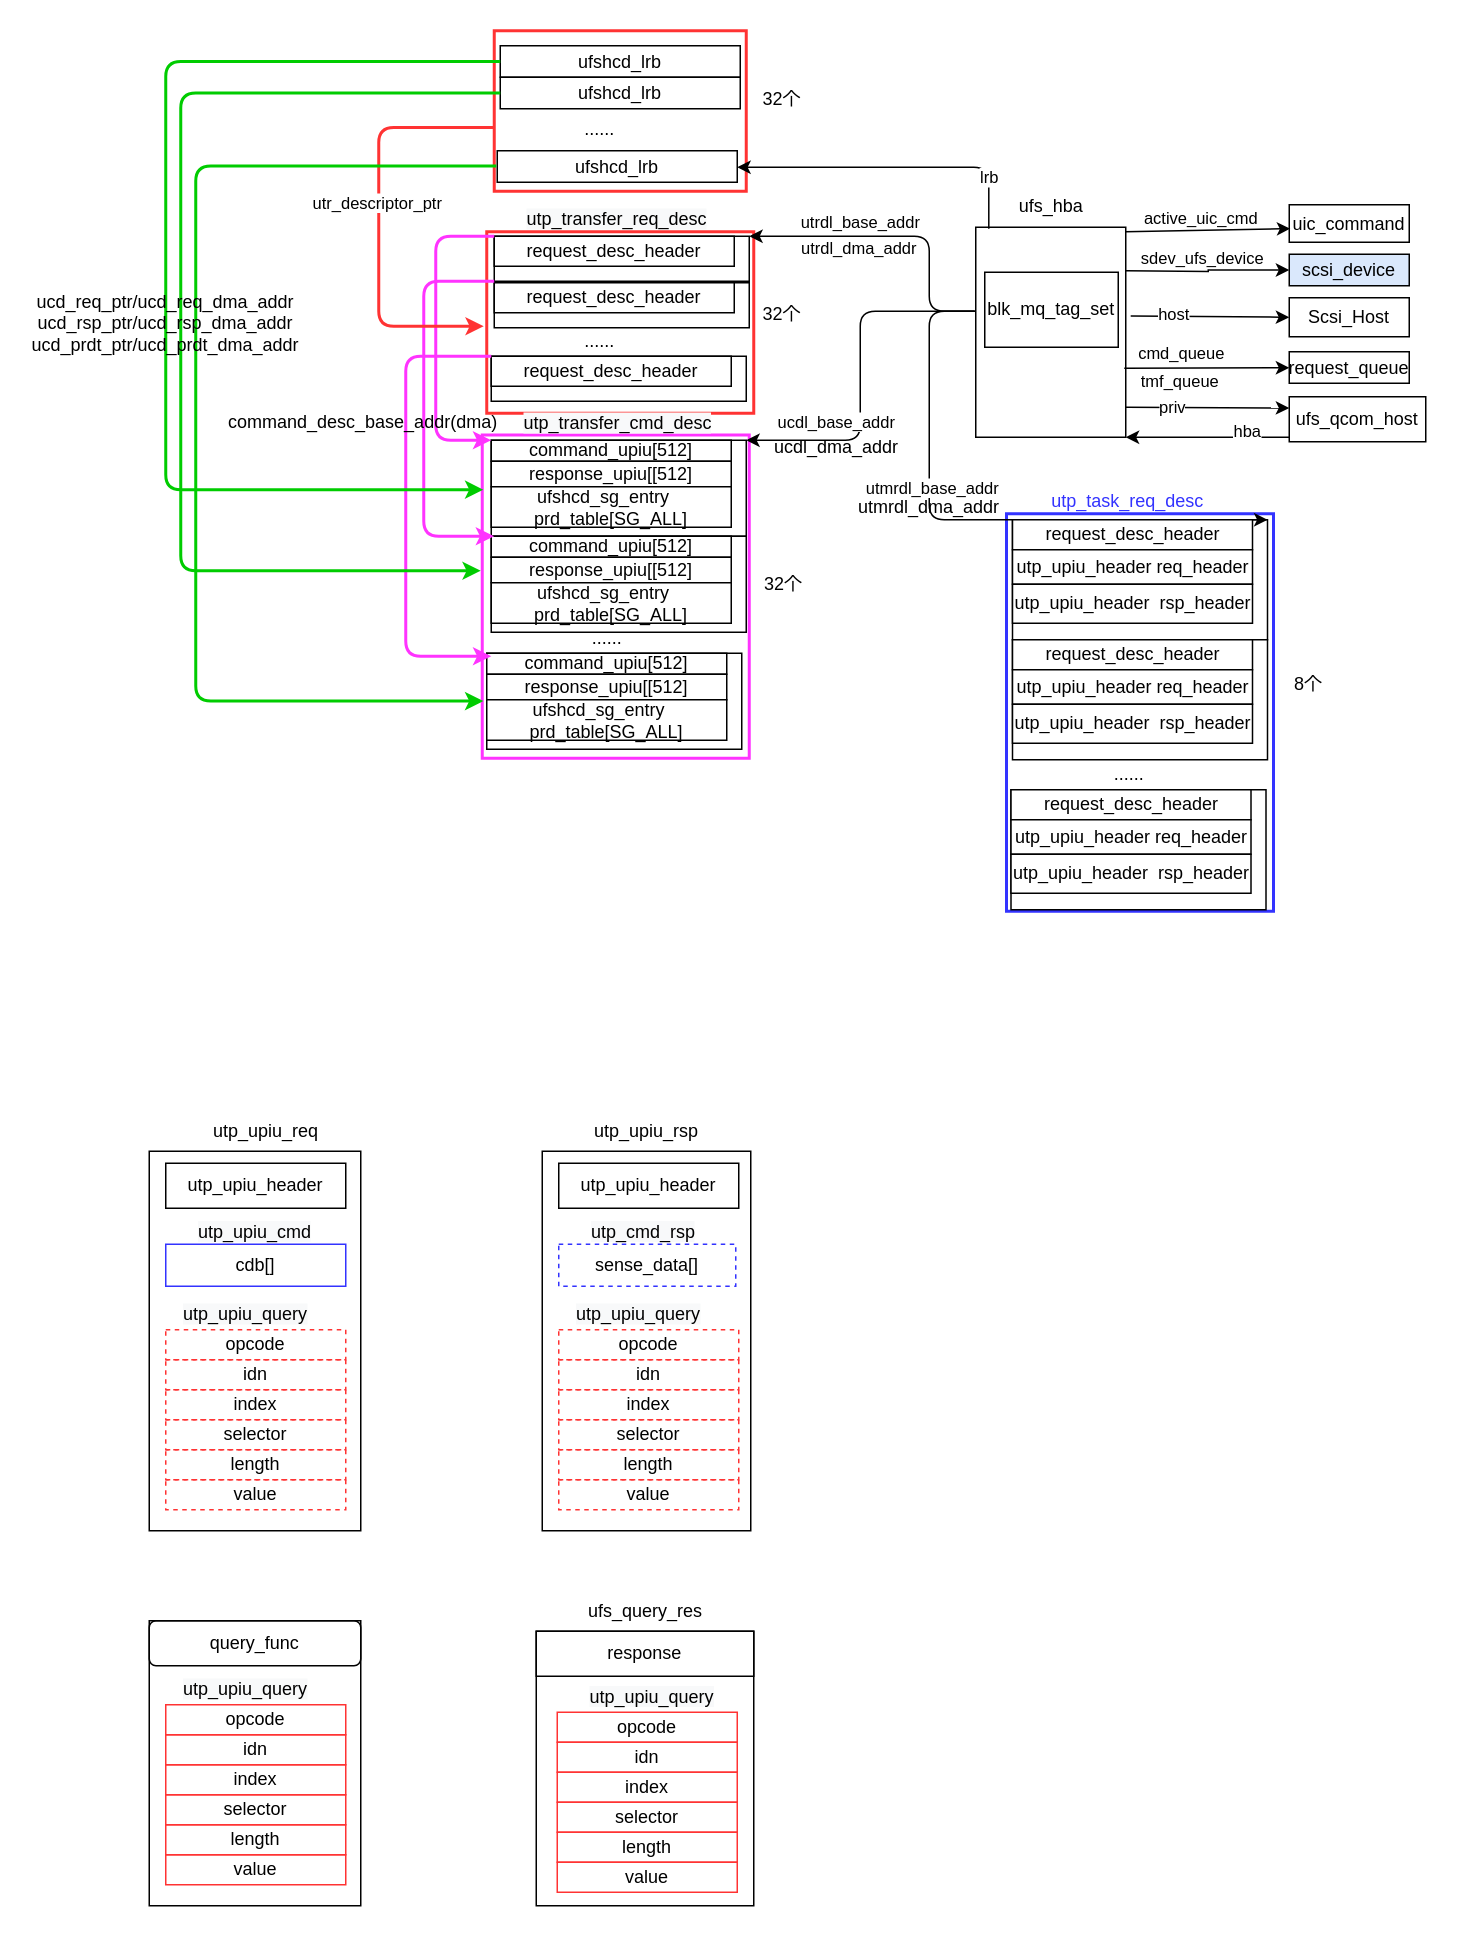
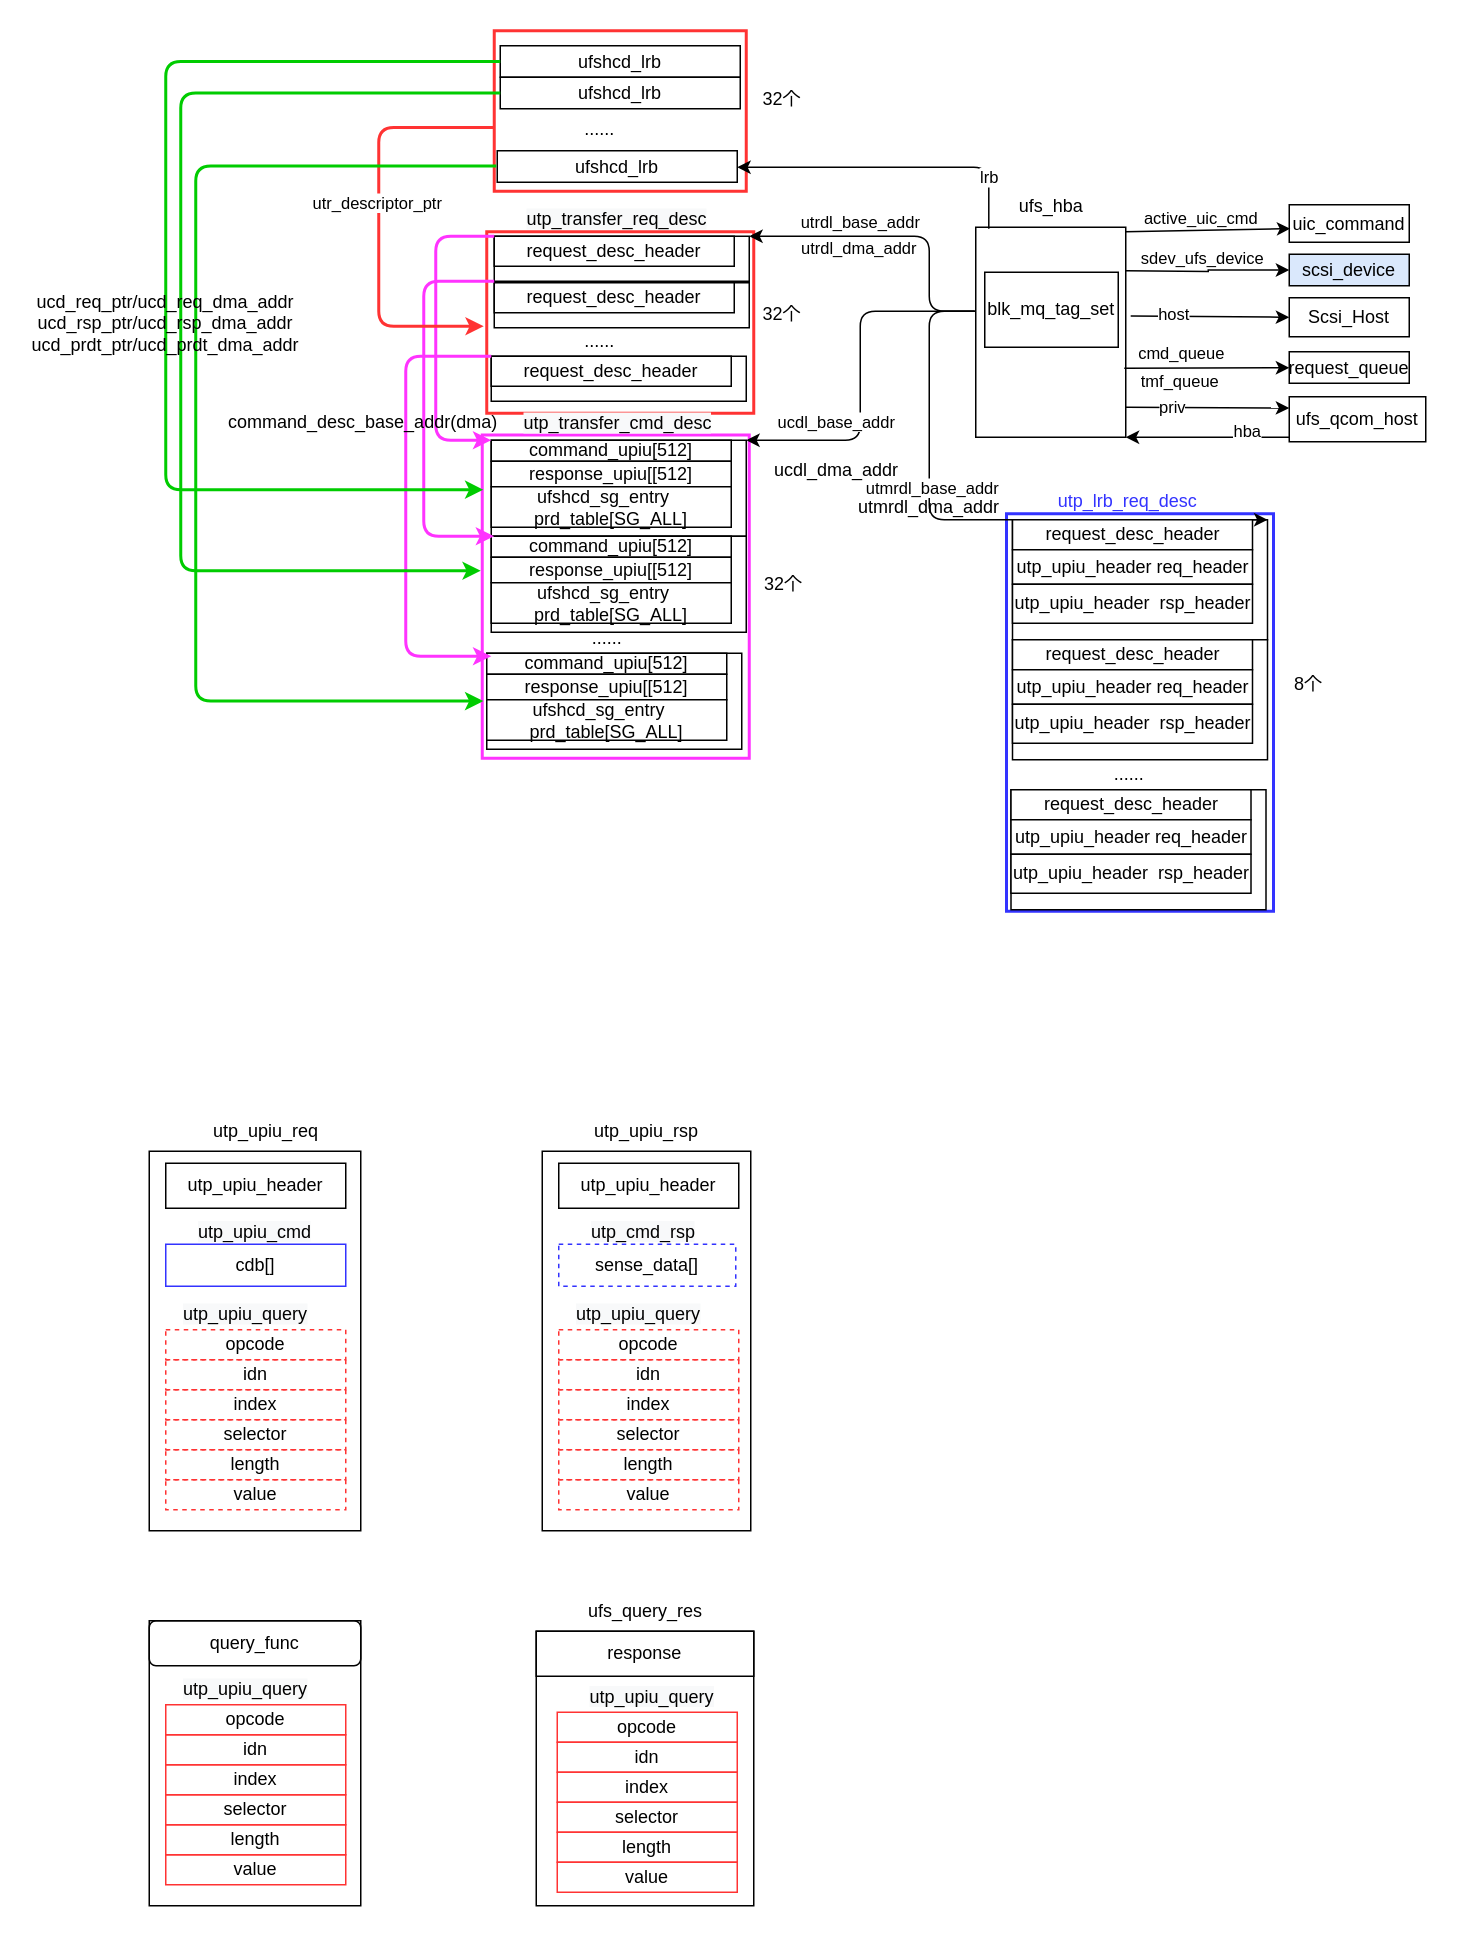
(835, 438) -> (835, 461)
(1128, 502) -> (1128, 502)
